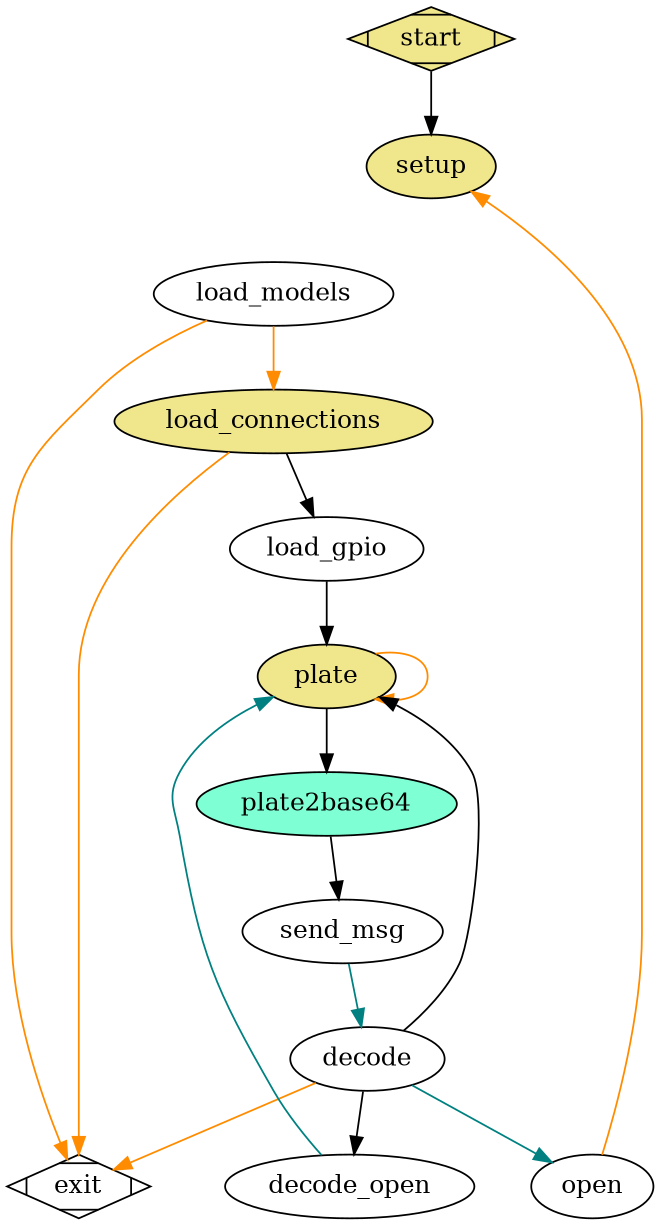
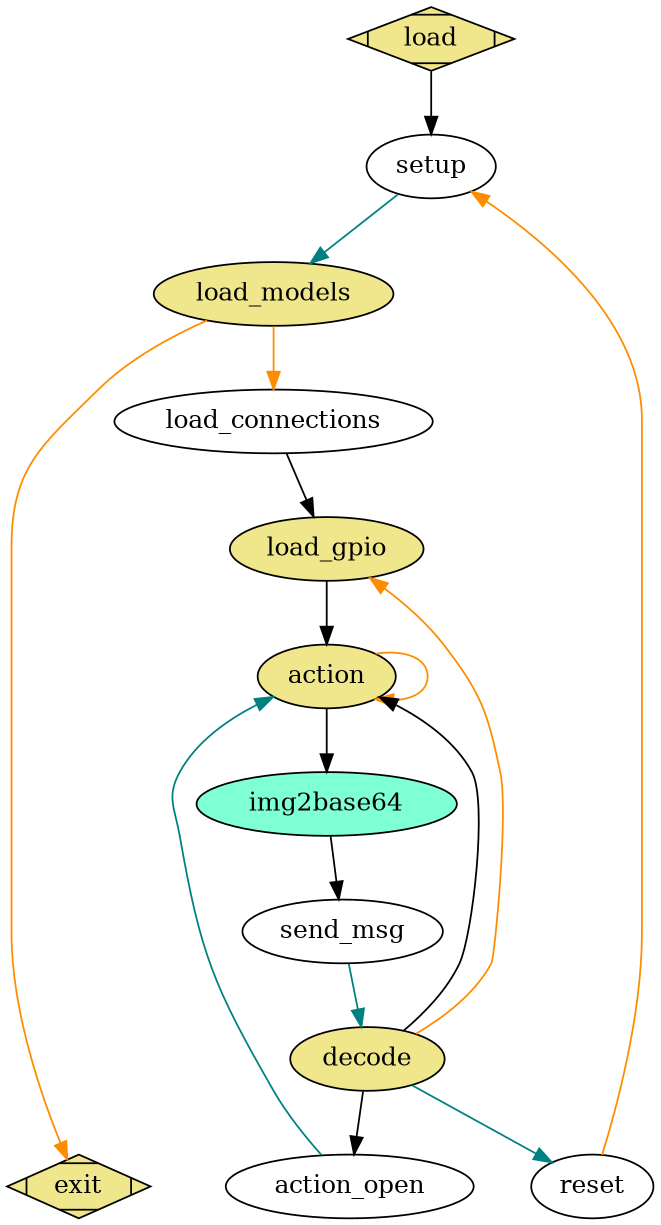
(431, 39) -> (431, 39)
(431, 166) -> (431, 166)
none -> (361, 223)
(274, 294) -> (274, 294)
(274, 421) -> (274, 421)
(327, 549) -> (327, 549)
(327, 676) -> (327, 676)
(79, 767) -> none
(327, 804) -> (327, 804)
(367, 1059) -> (367, 1059)
(223, 1123) -> (503, 809)
(79, 1186) -> (79, 1186)
(350, 1186) -> (350, 1186)
(592, 1186) -> (592, 1186)
